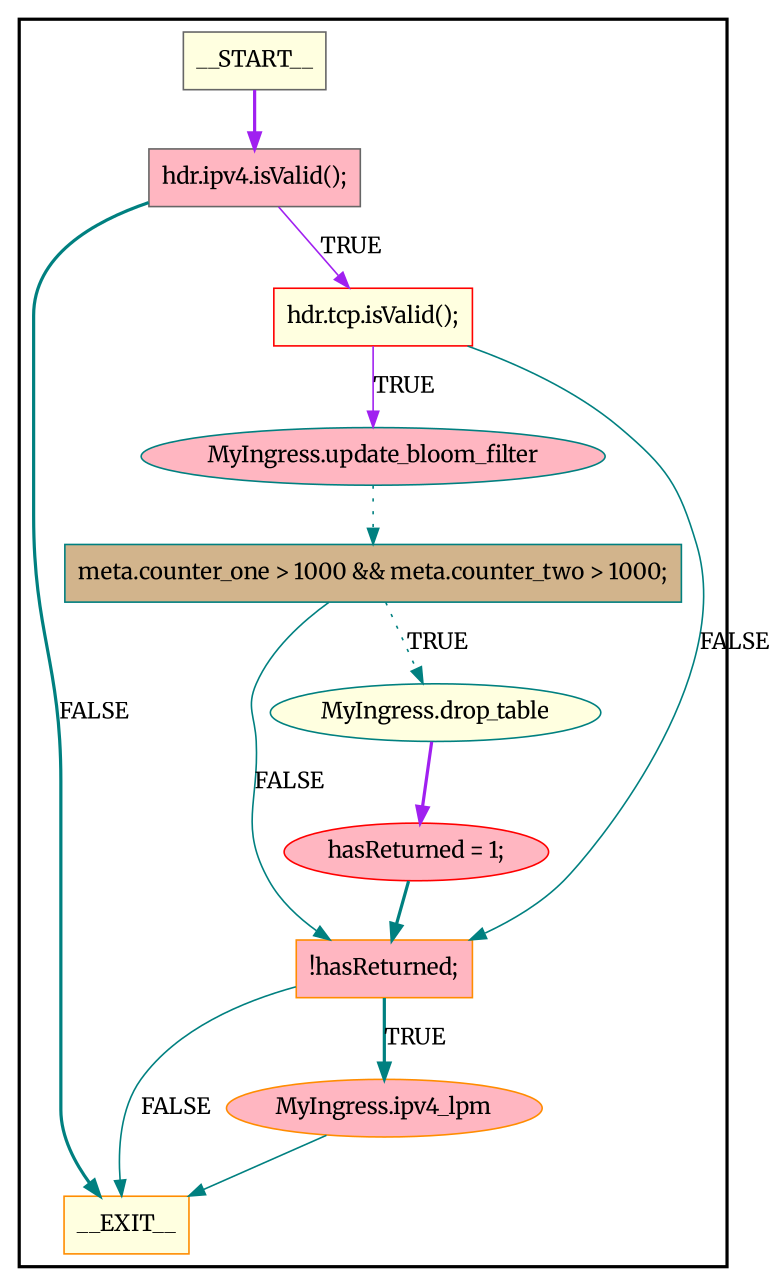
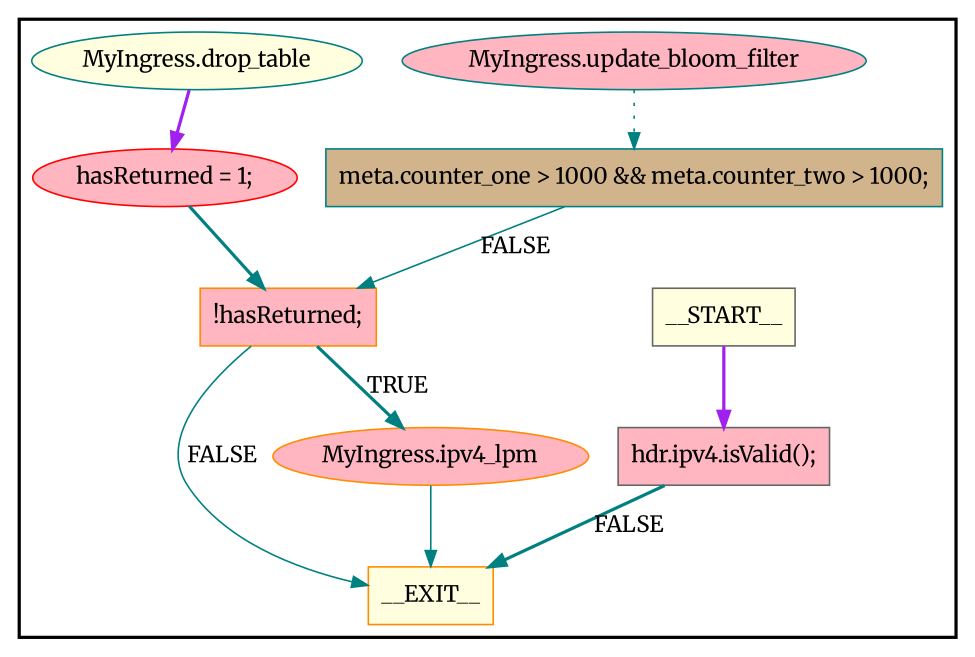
(373, 317) -> none
(401, 636) -> none
